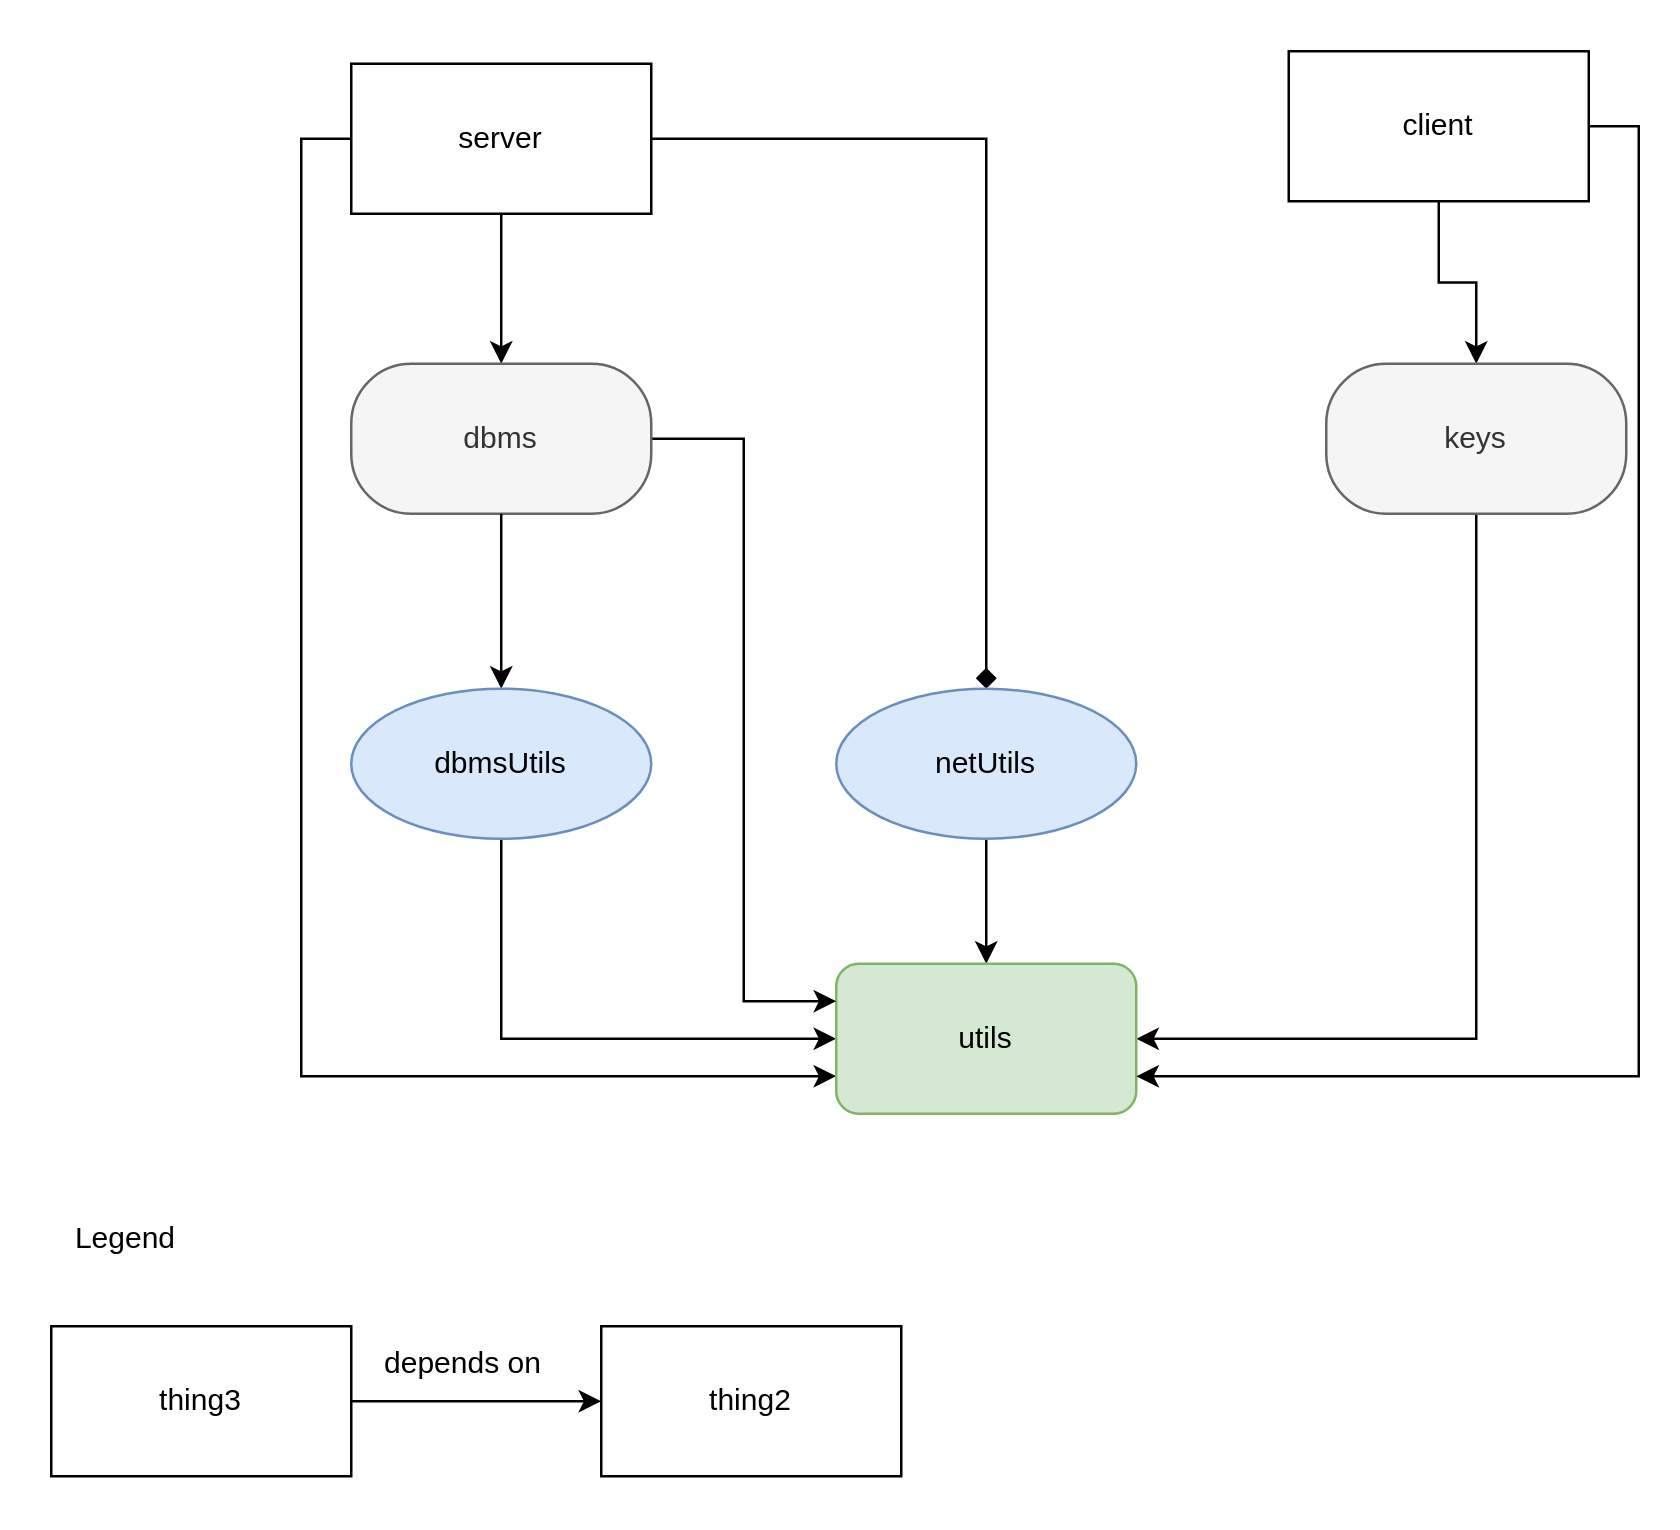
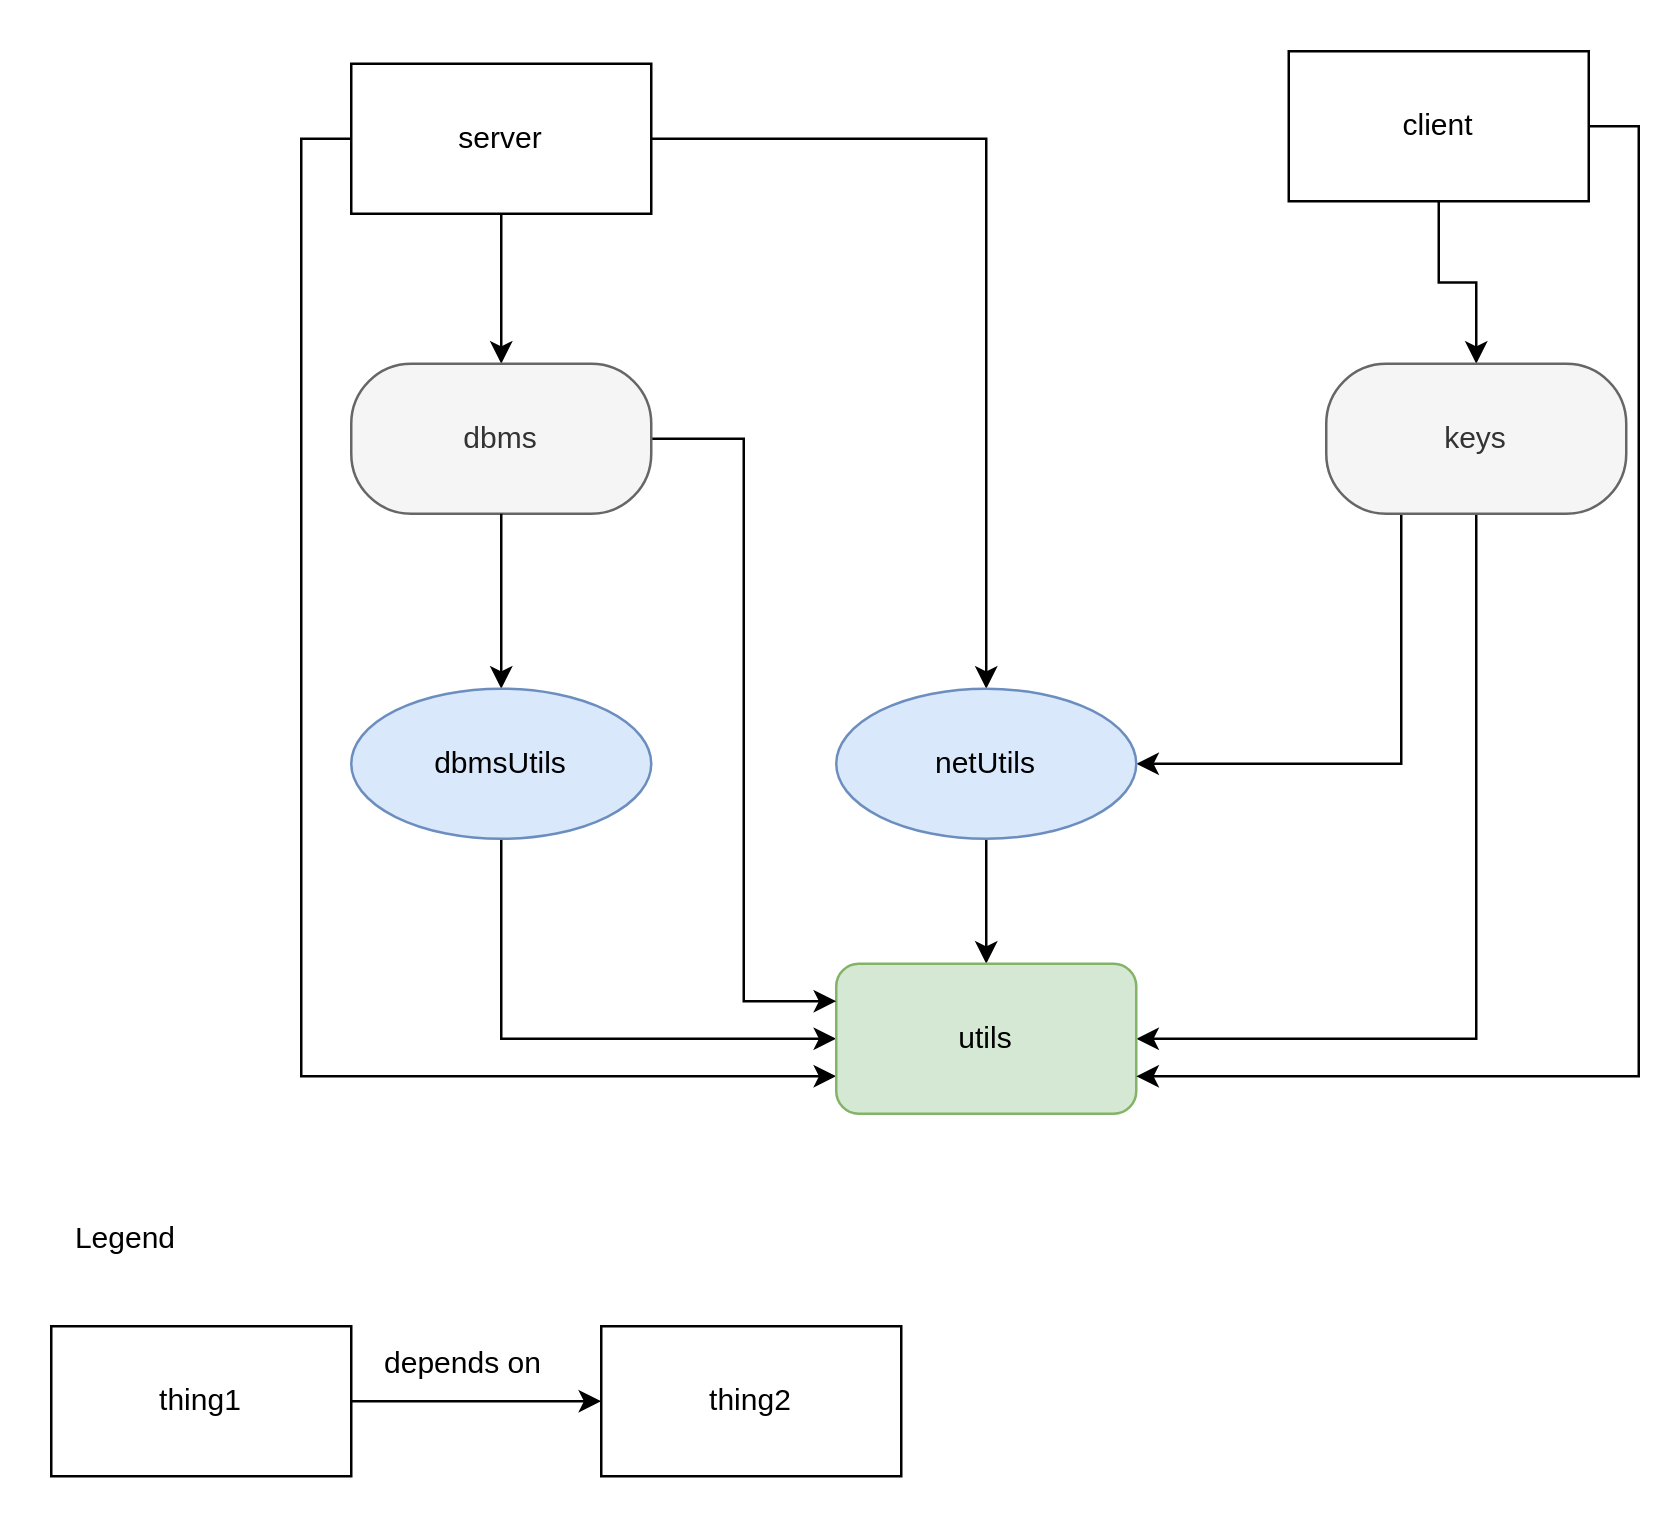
(986, 668) -> (986, 669)
none -> (1401, 763)
(201, 1401) -> (201, 1401)
